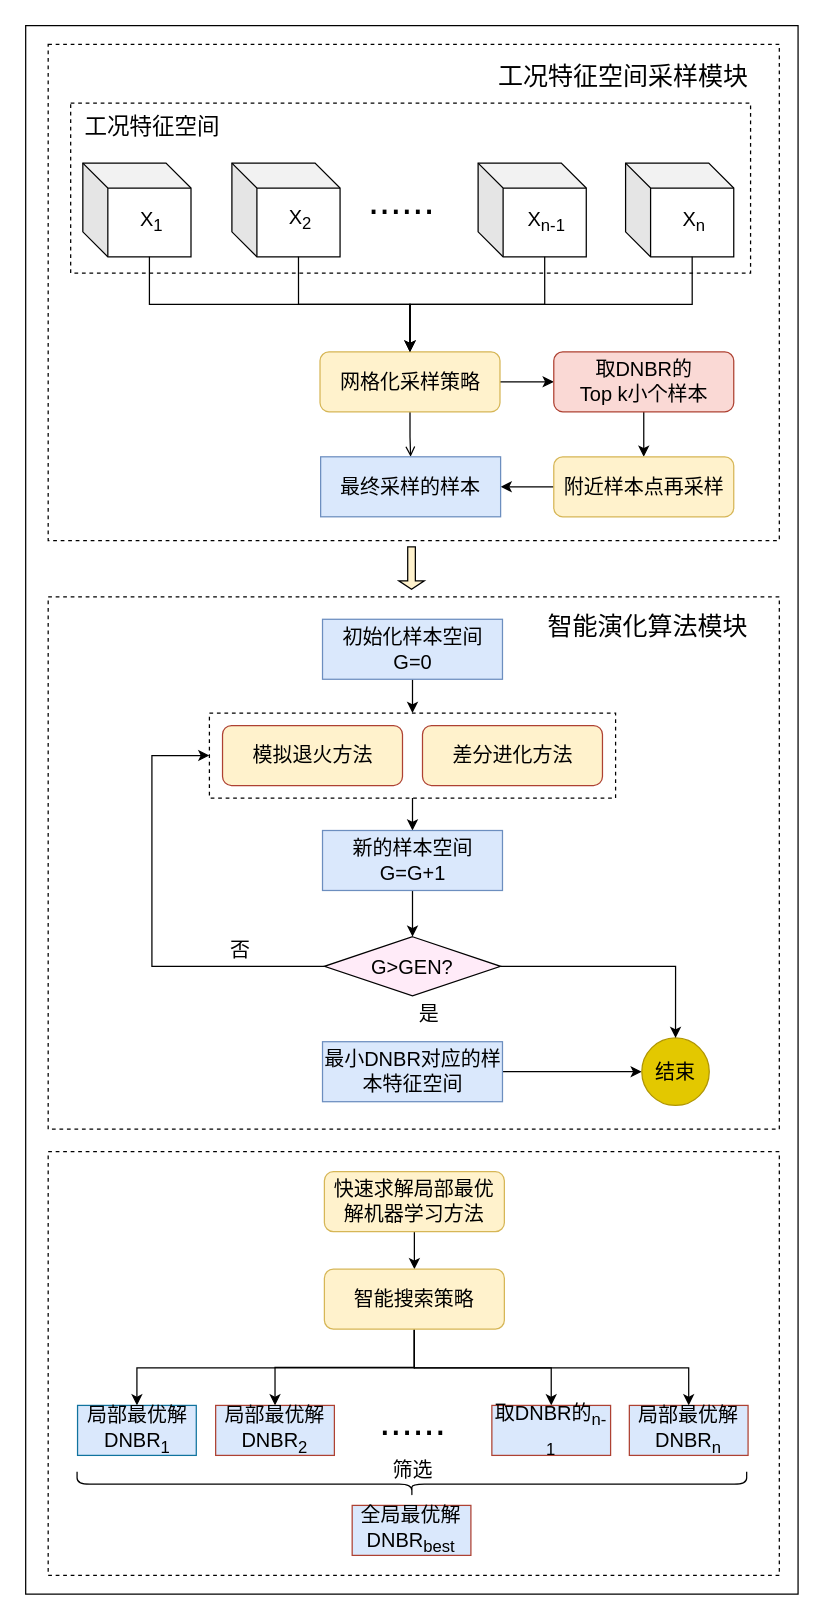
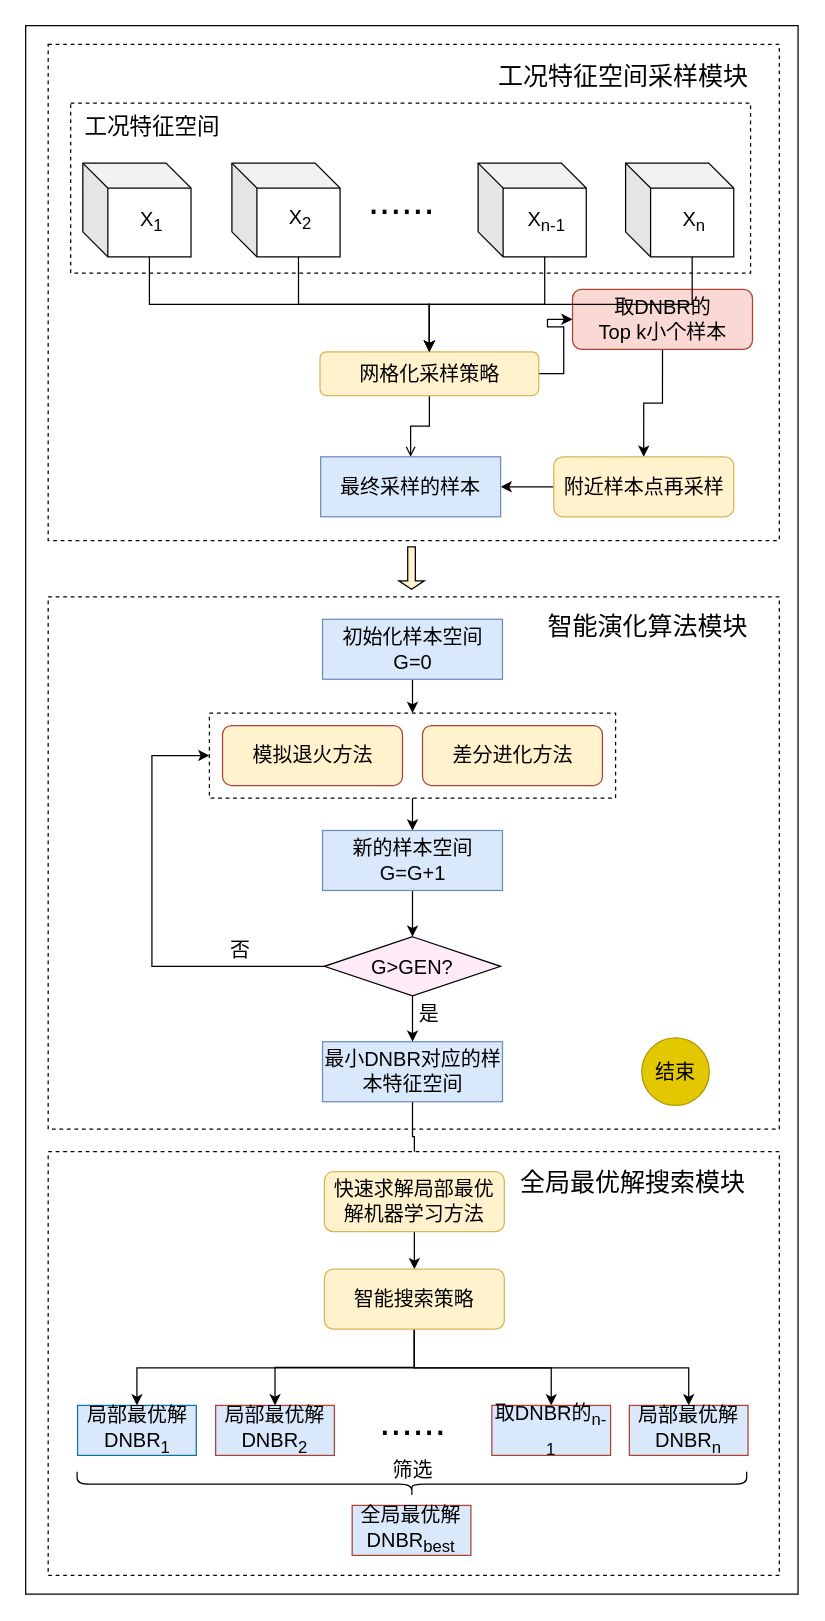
(410, 382) -> (429, 374)
(644, 382) -> (663, 319)
(620, 967) -> (413, 1019)
(568, 1072) -> (413, 1125)
none -> (633, 1182)
